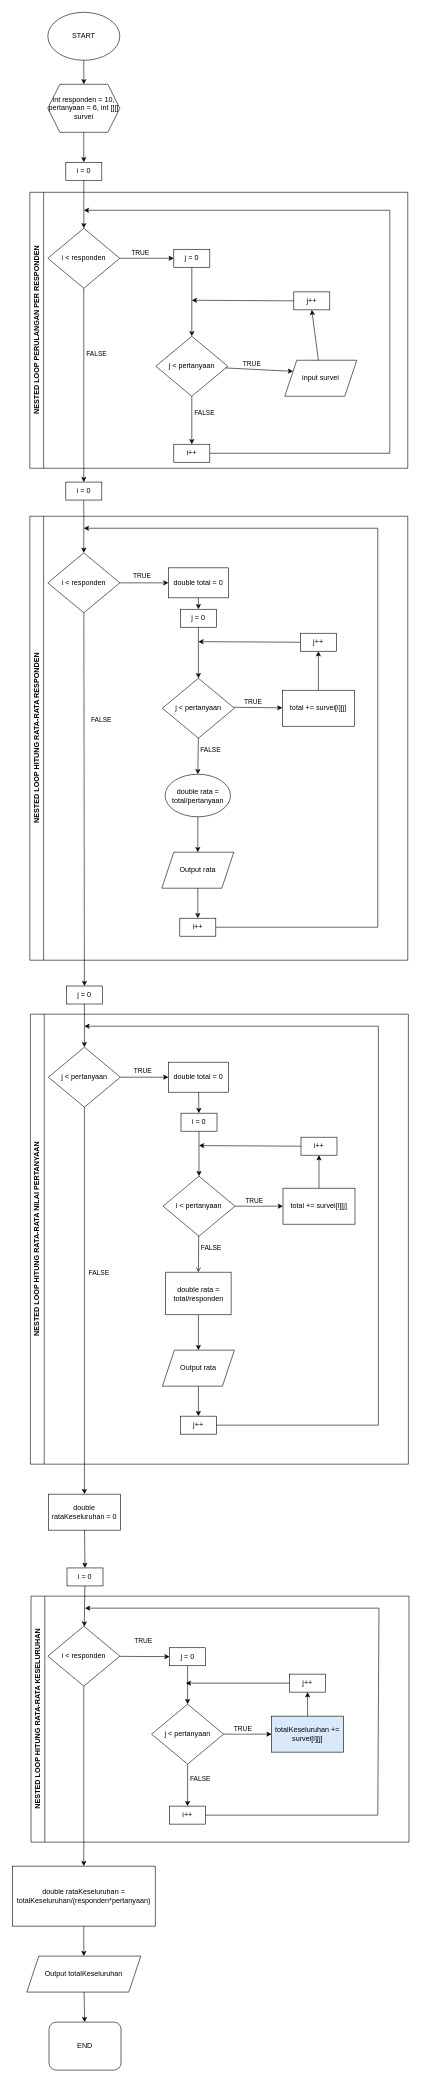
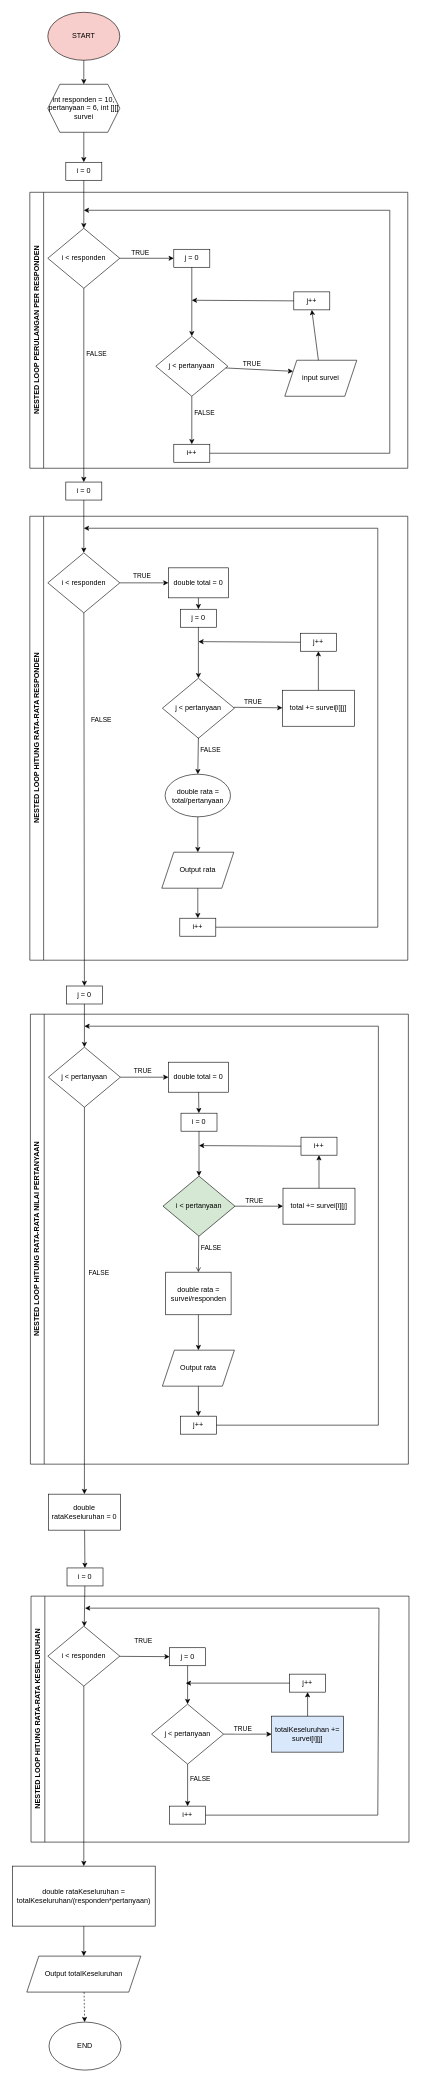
(84, 36) -> (84, 36)
(199, 1206) -> (199, 1206)
(199, 1294) -> (199, 1294)
(84, 2005) -> (84, 2005)
(85, 2046) -> (85, 2046)
